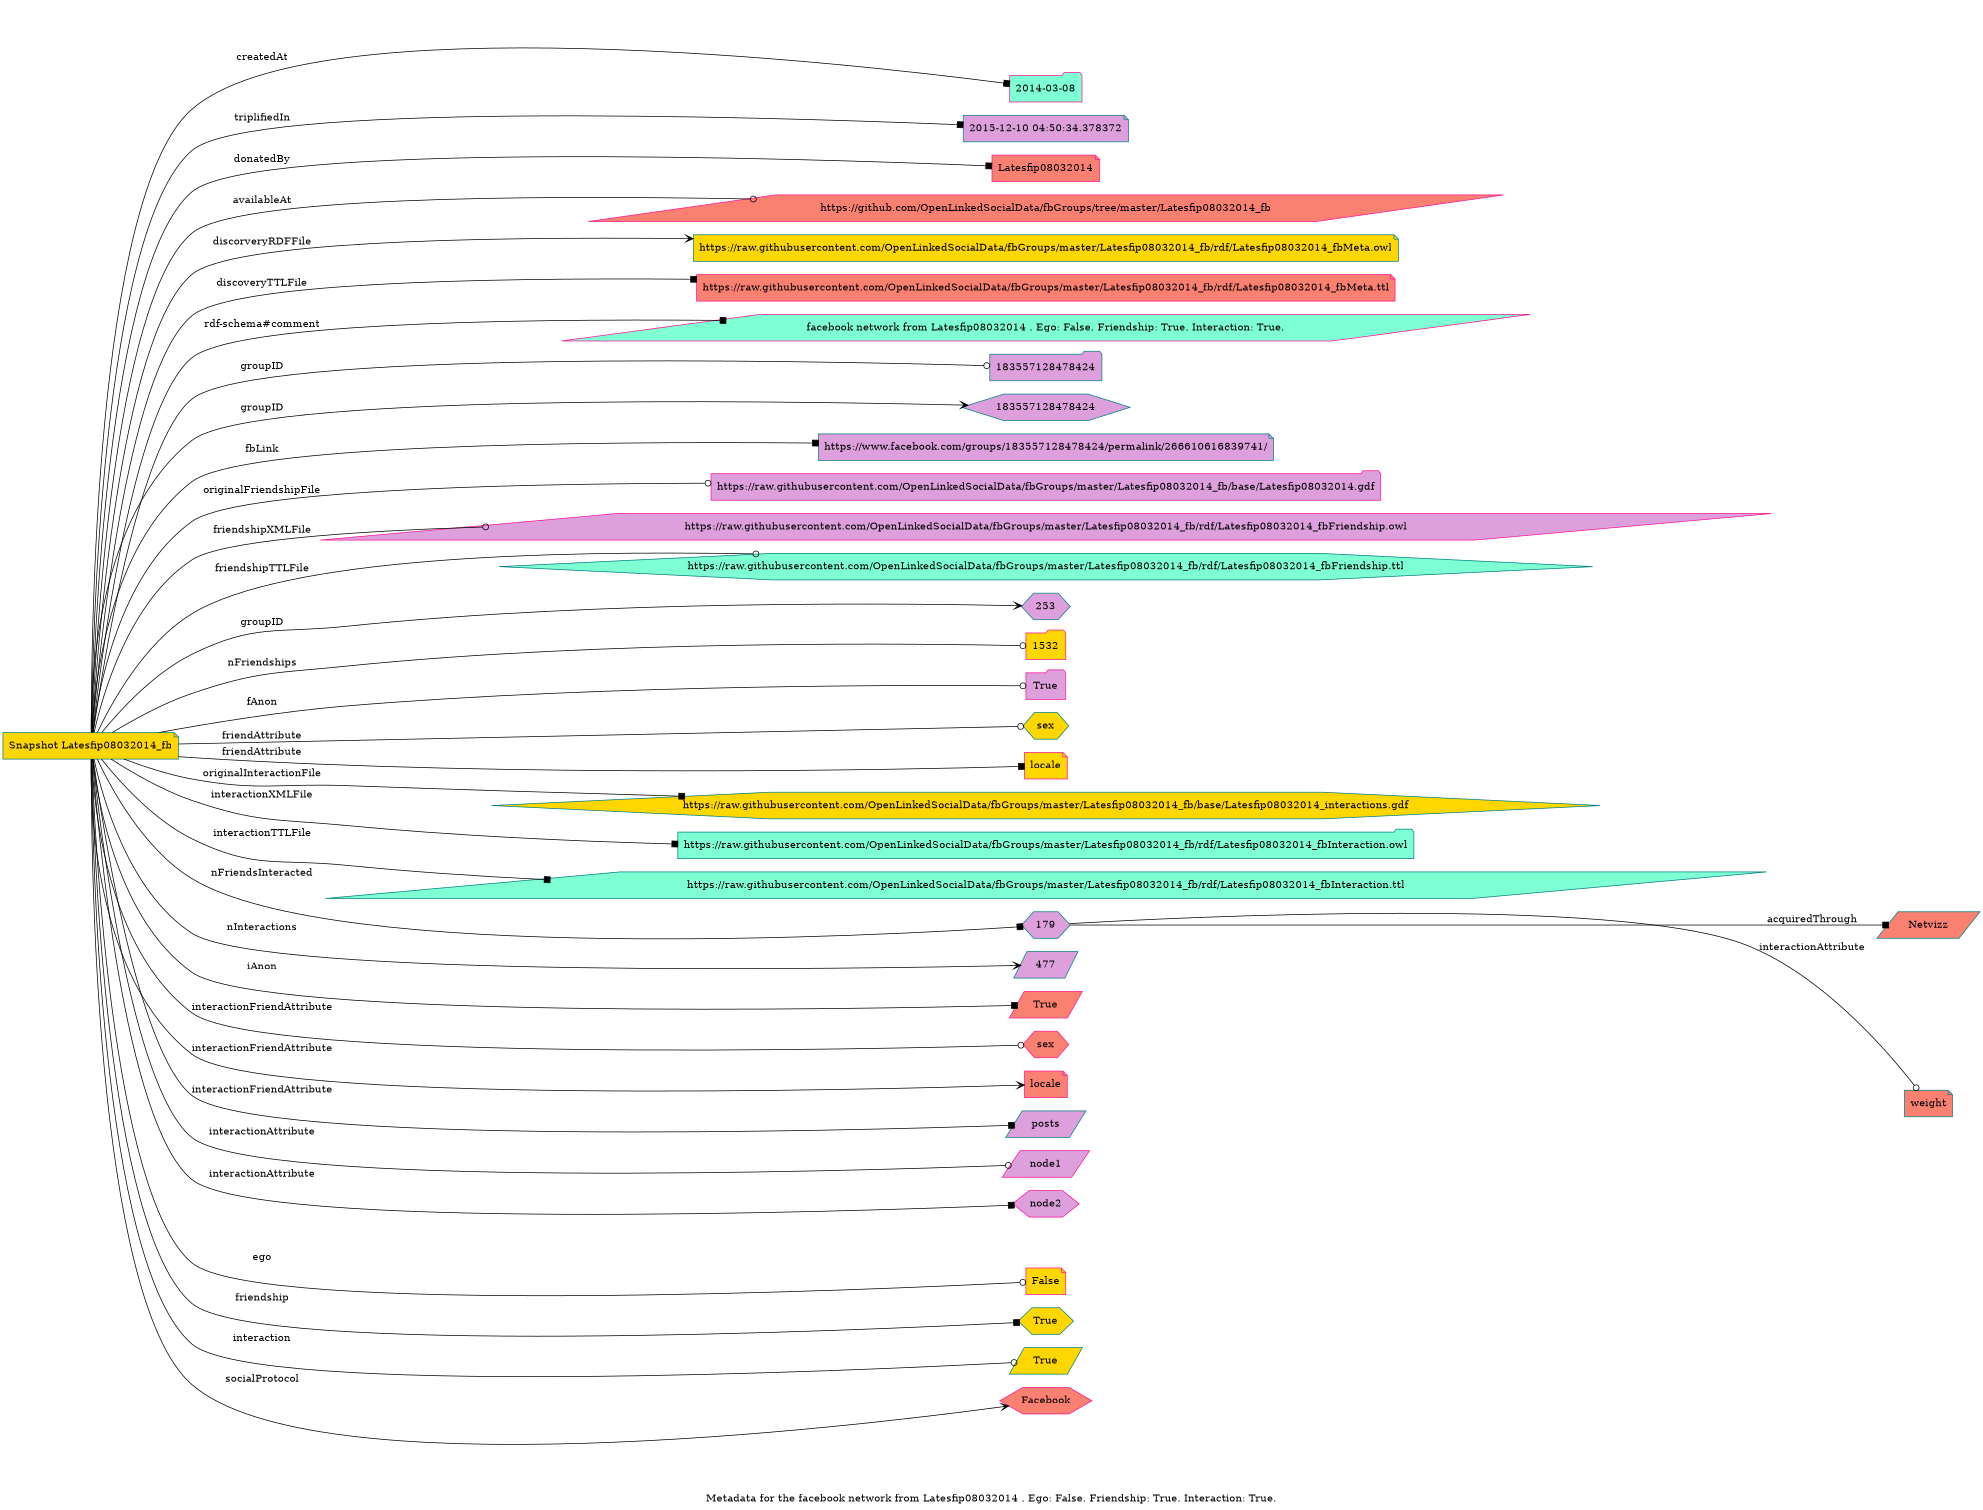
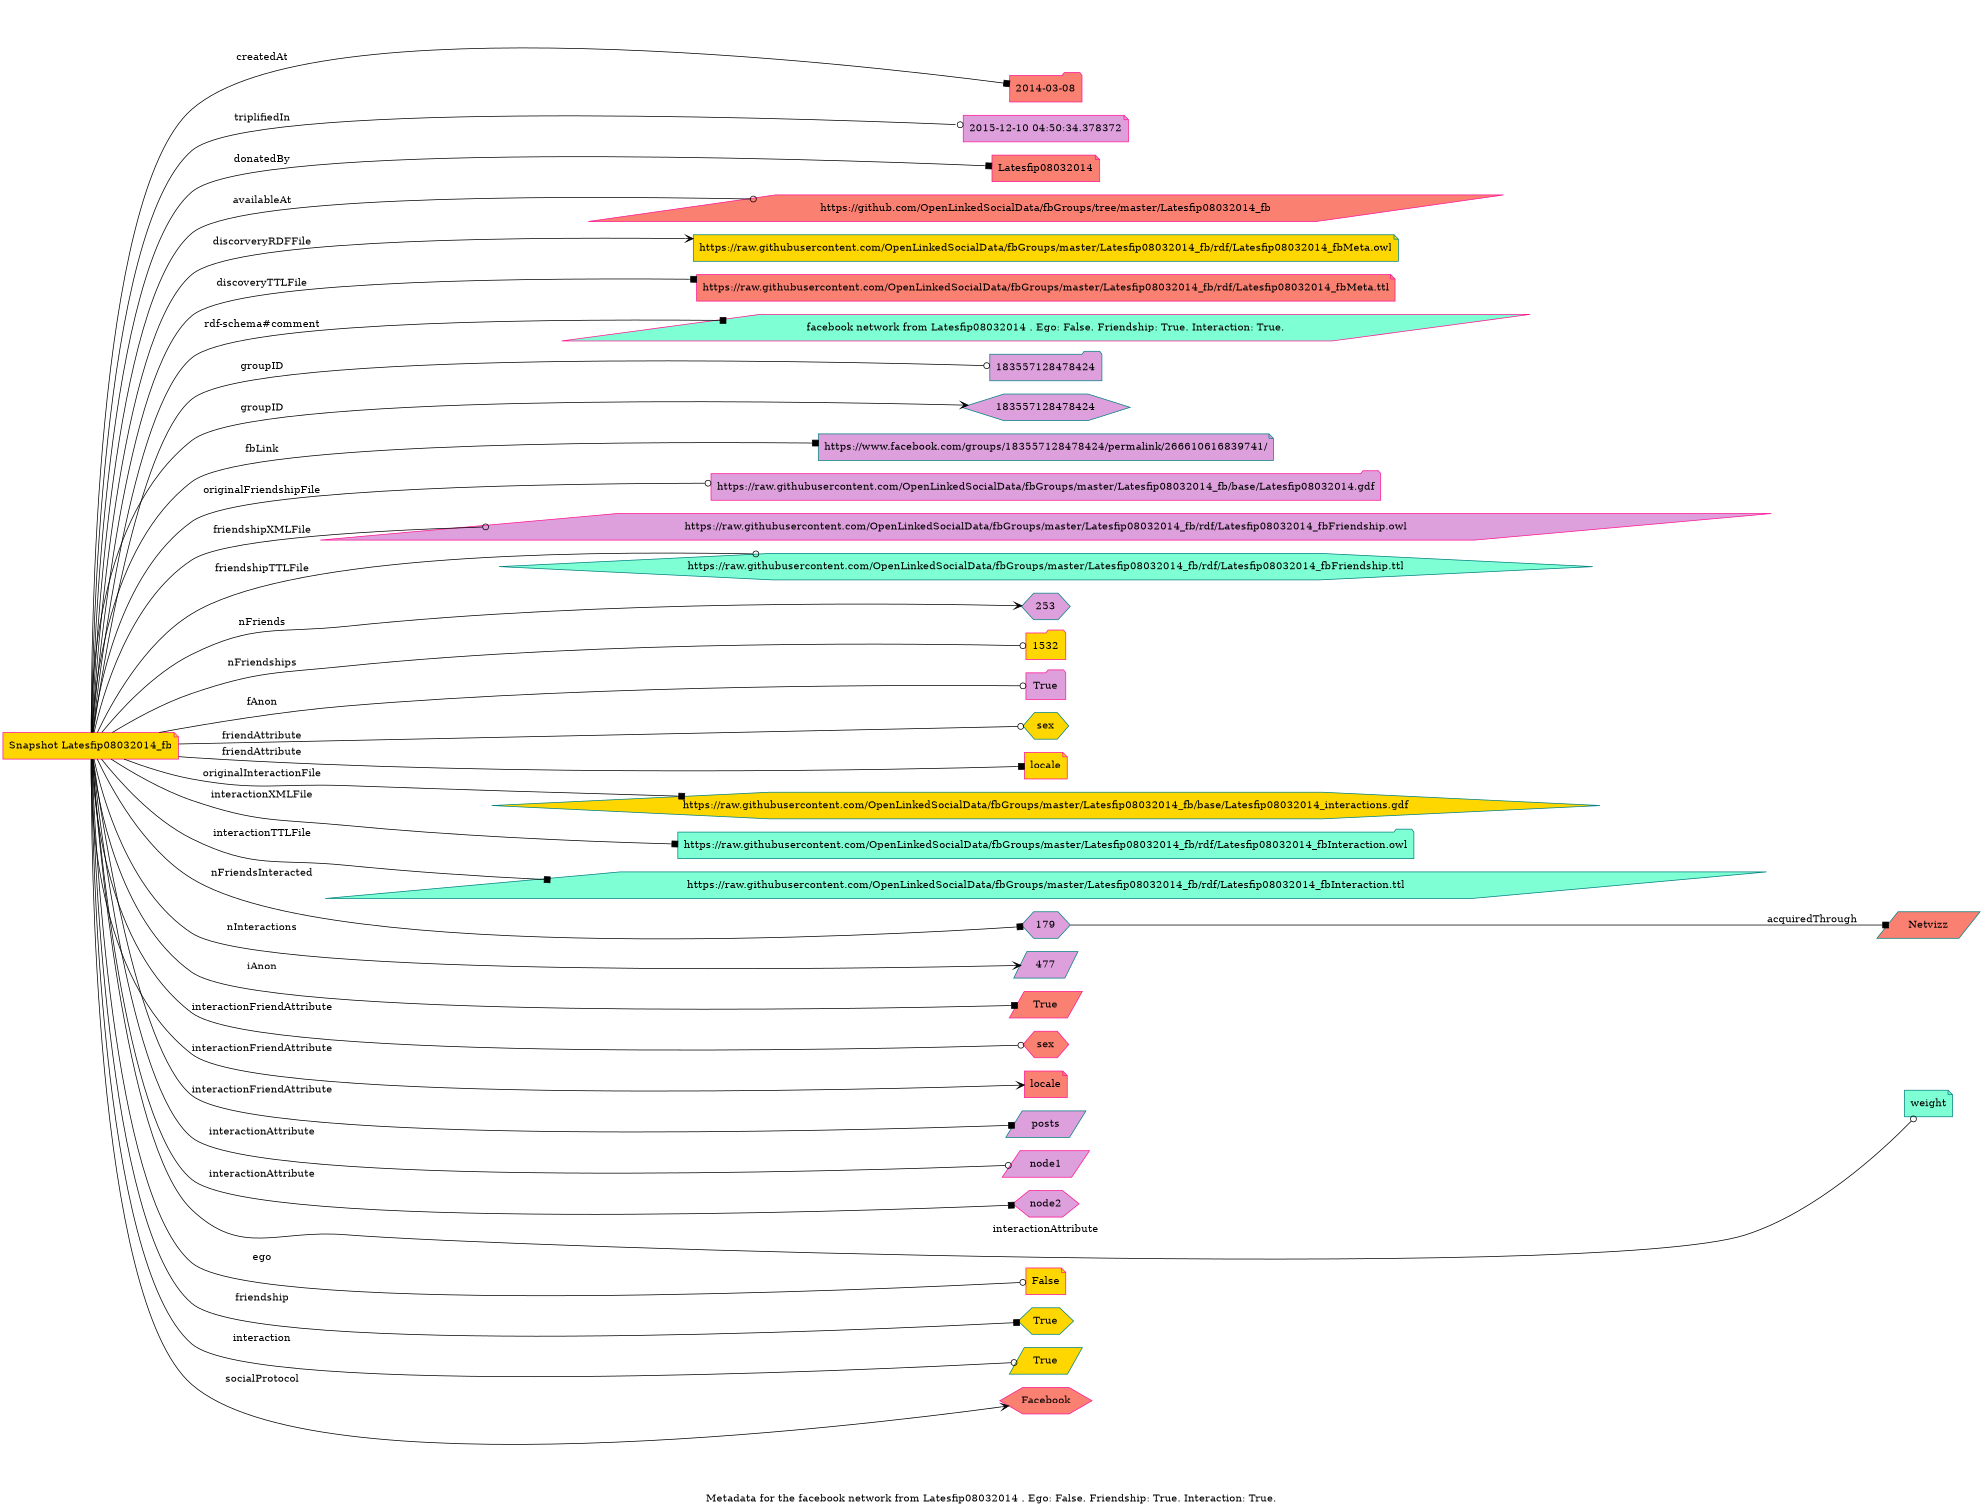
(1046, 89) -> (1046, 89)
(273, 129) -> (273, 129)
(1046, 129) -> (1046, 129)
(262, 622) -> (262, 622)
(91, 746) -> (91, 746)
(1520, 916) -> (833, 1253)
(1928, 1103) -> (1928, 1103)
